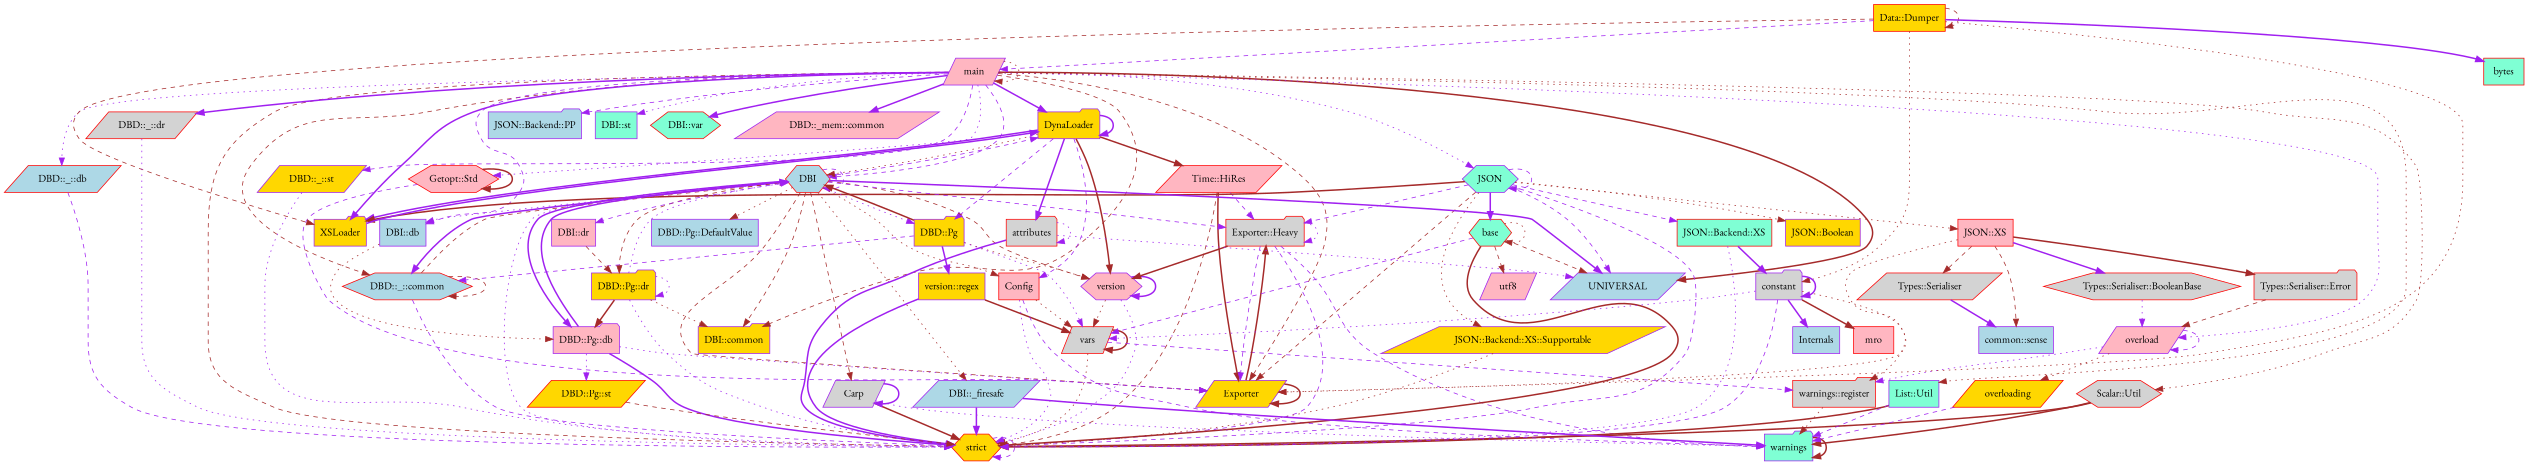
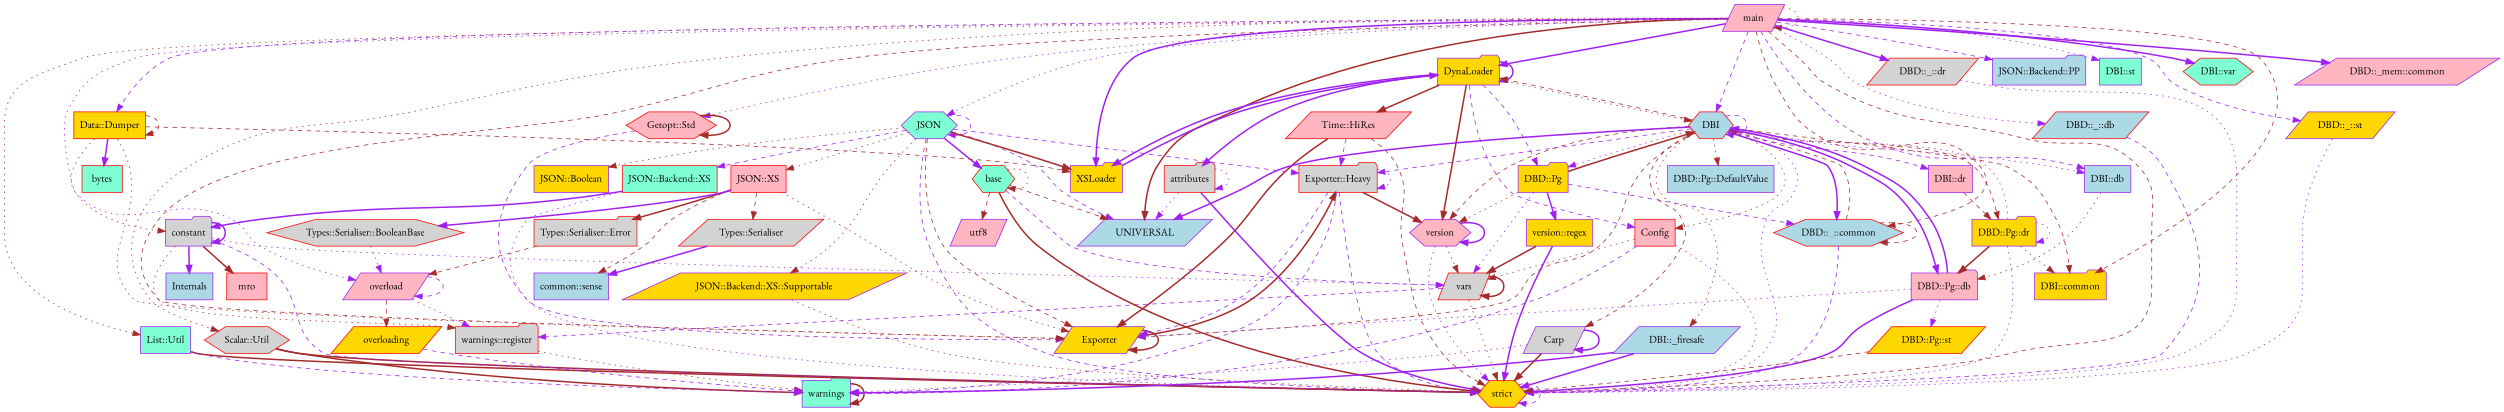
(1441, 45) -> (914, 26)
(929, 160) -> (1600, 100)
(2078, 366) -> (386, 310)
